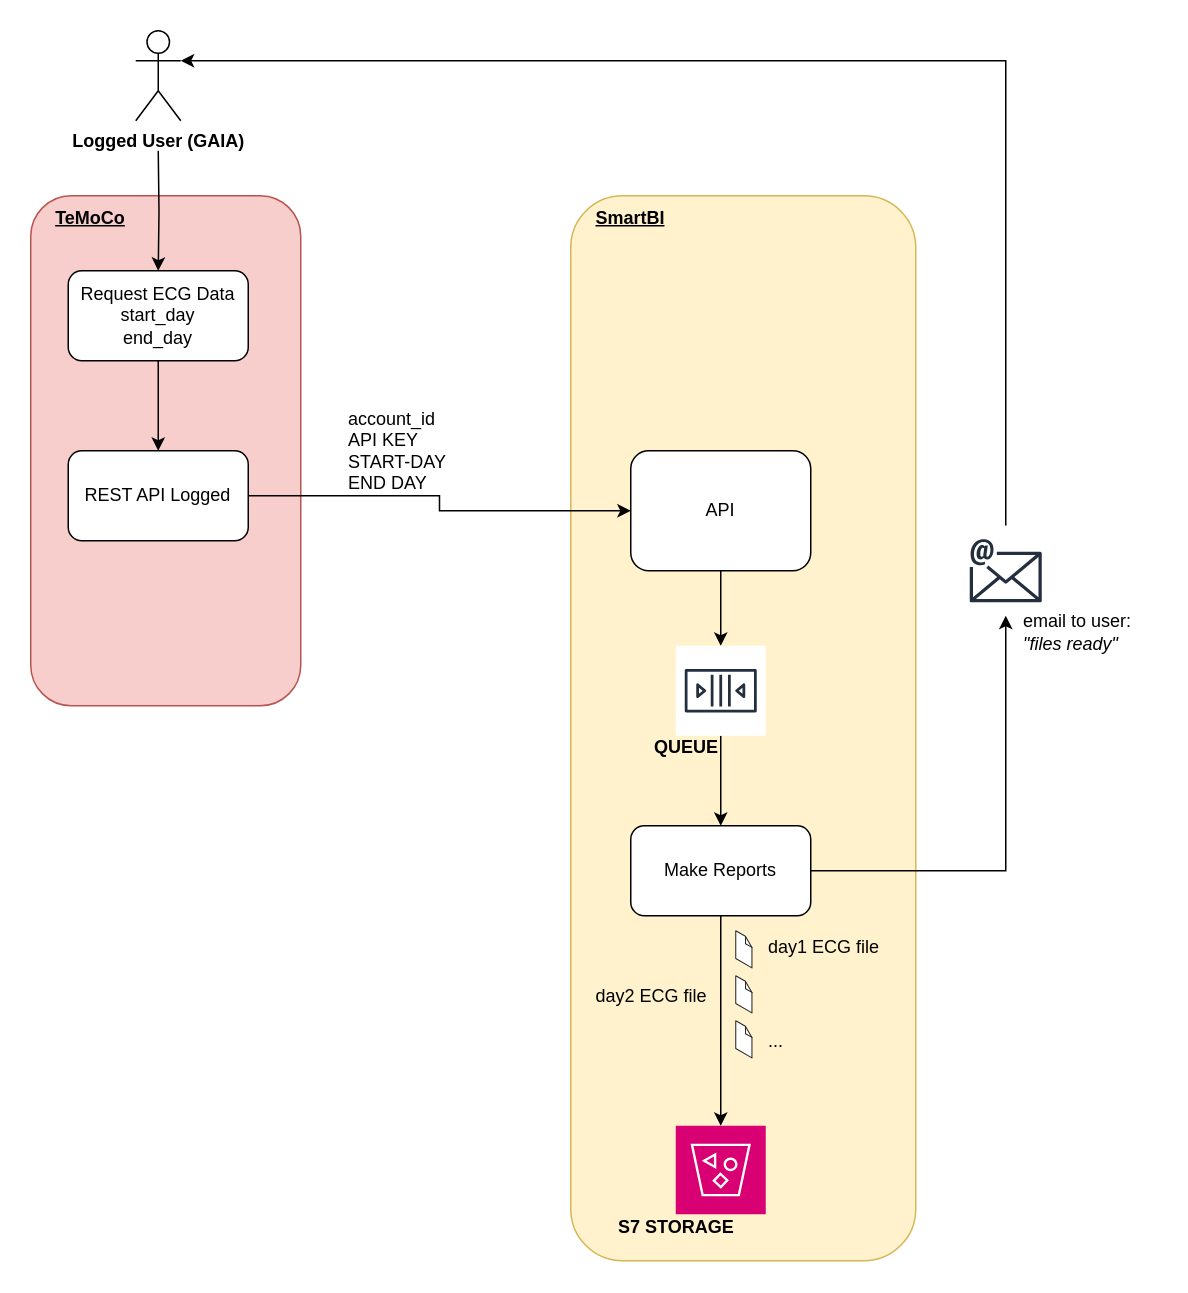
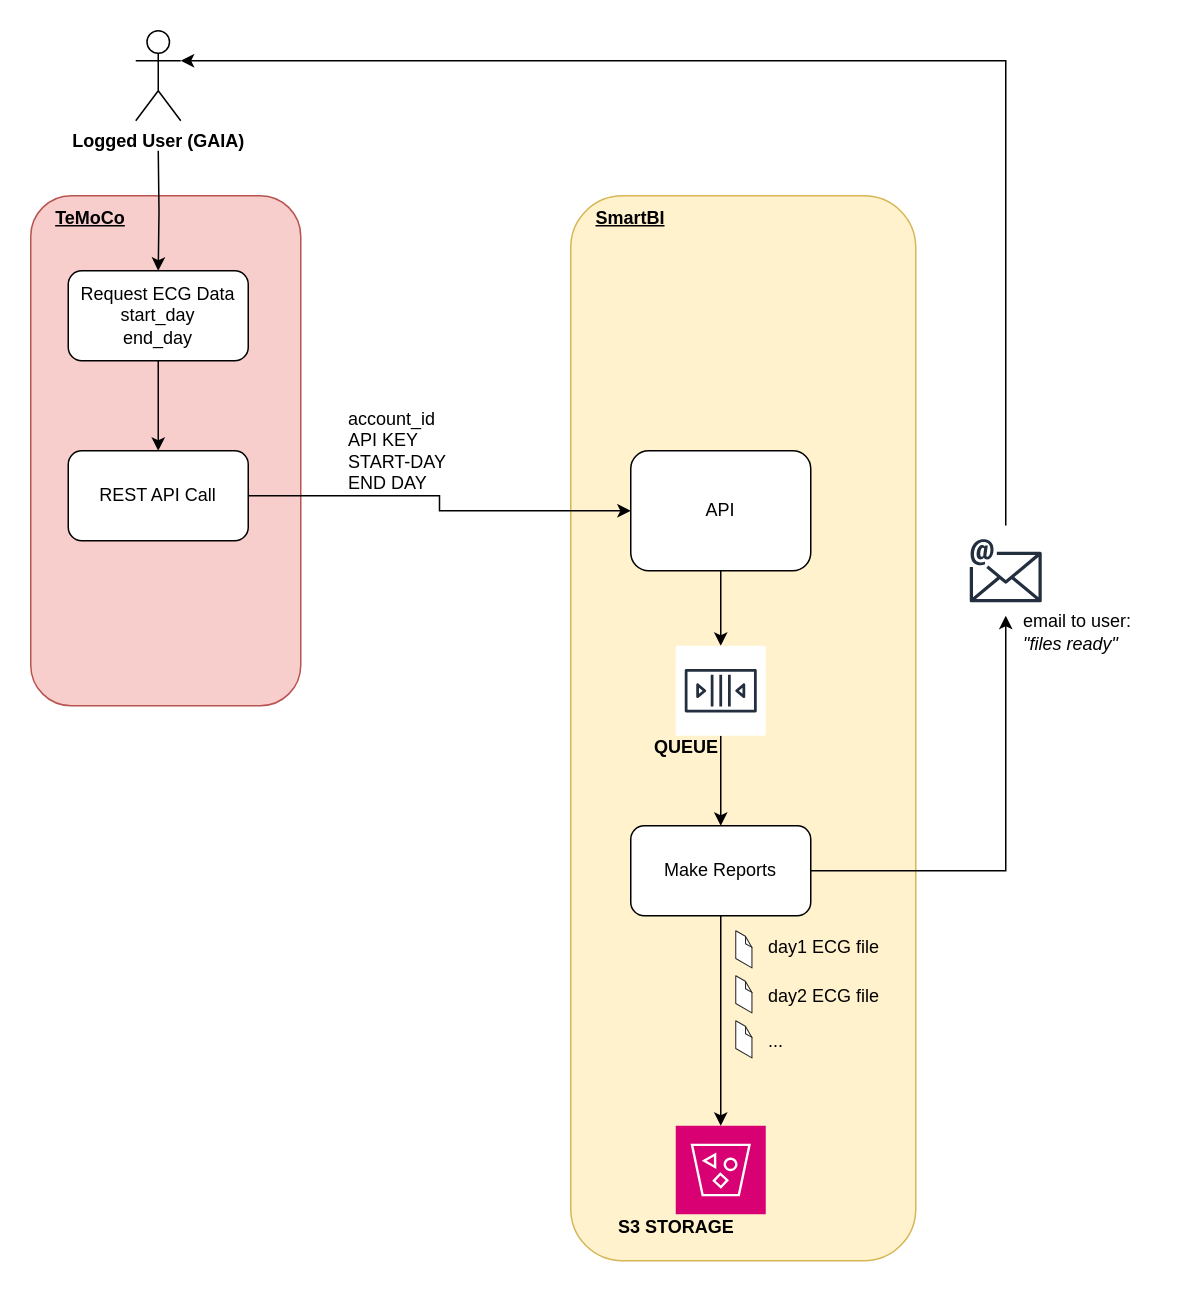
(158, 496) -> (158, 496)
(653, 996) -> (826, 996)
(667, 1228) -> (667, 1228)
